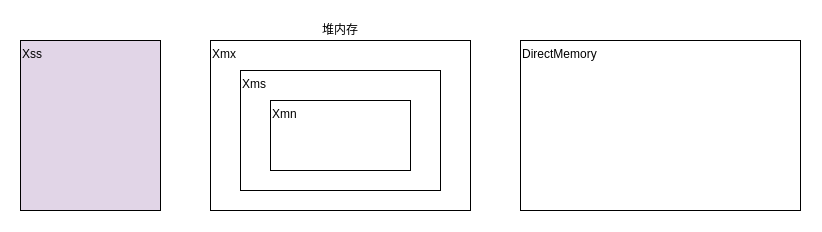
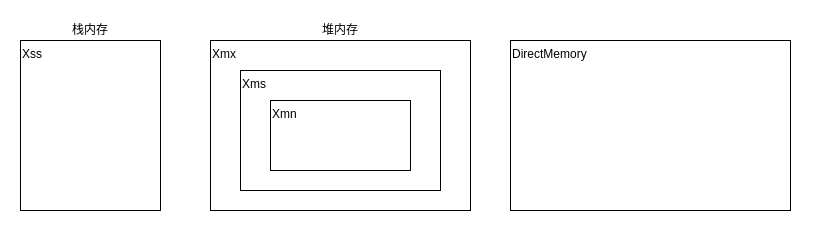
none -> (91, 31)
(91, 126) -> (91, 126)
(661, 126) -> (651, 126)
